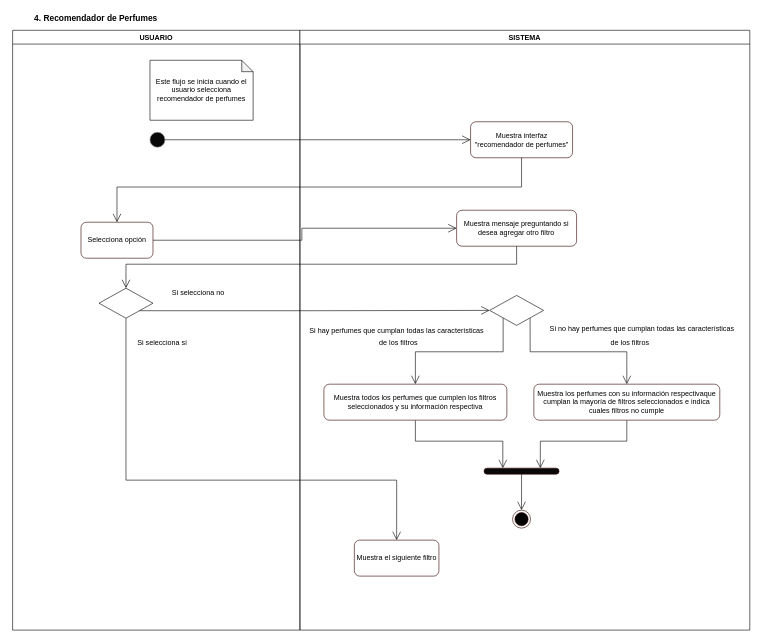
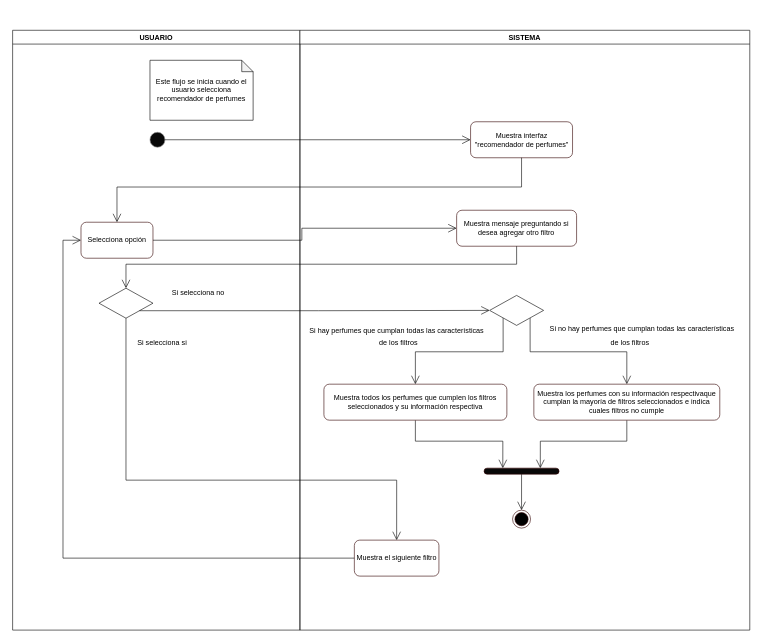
(96, 18) -> none
none -> (207, 558)
